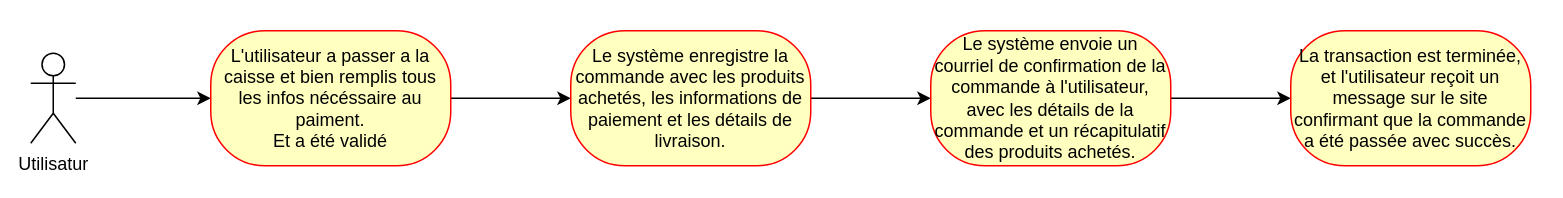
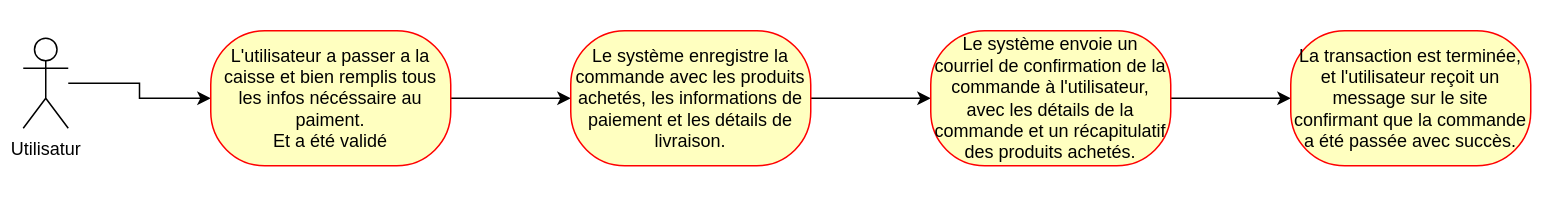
(53, 98) -> (46, 83)
